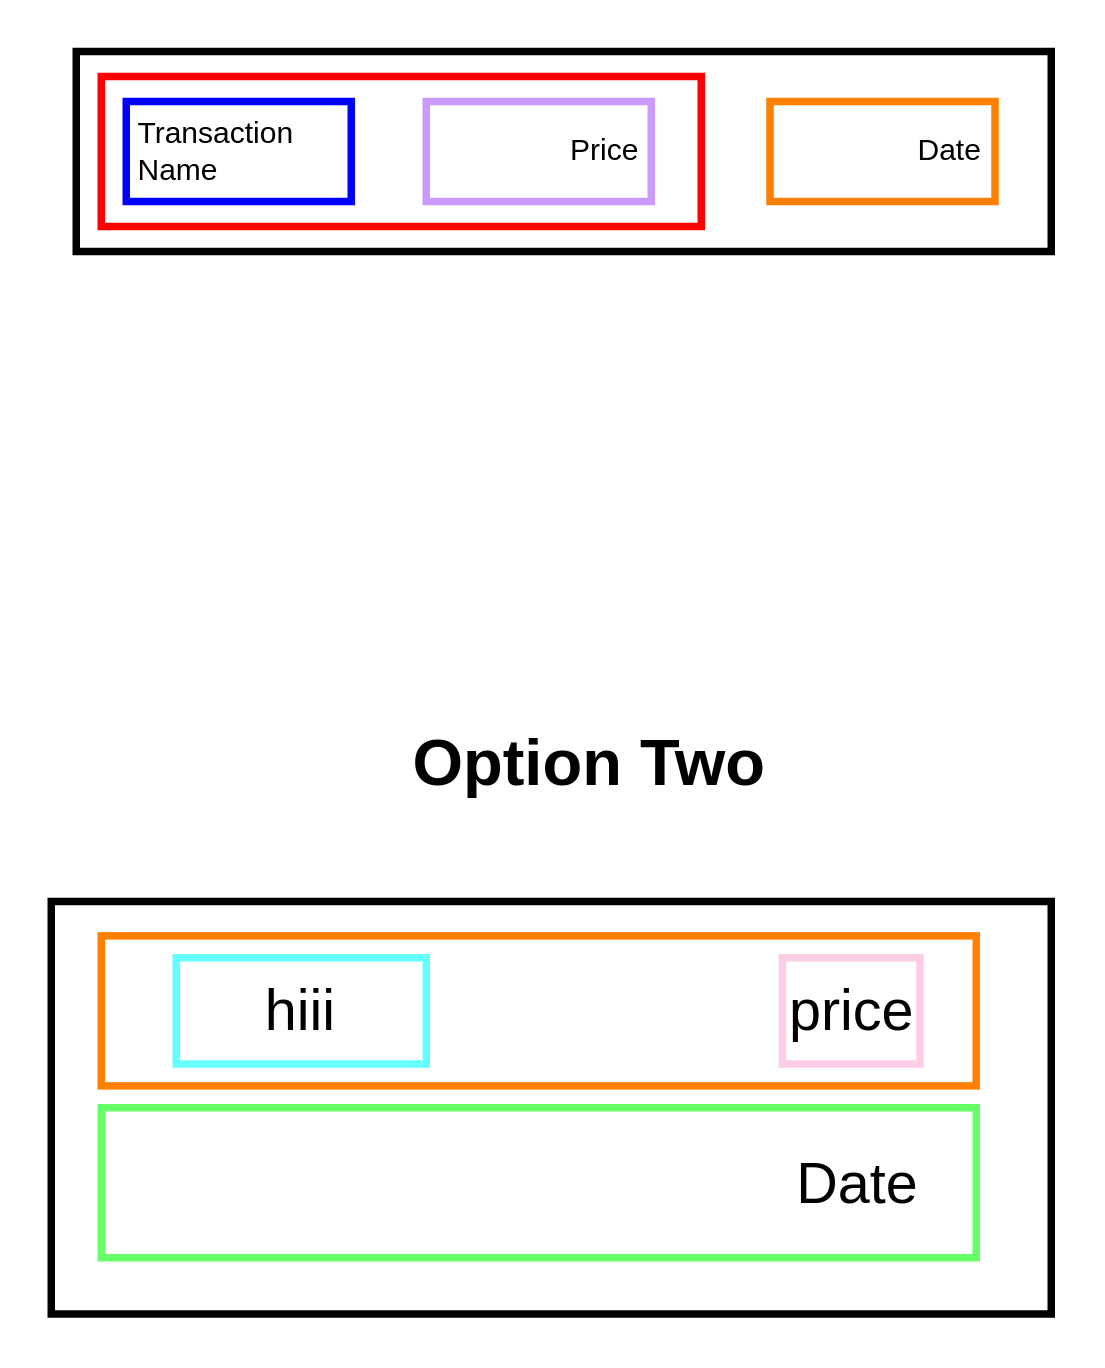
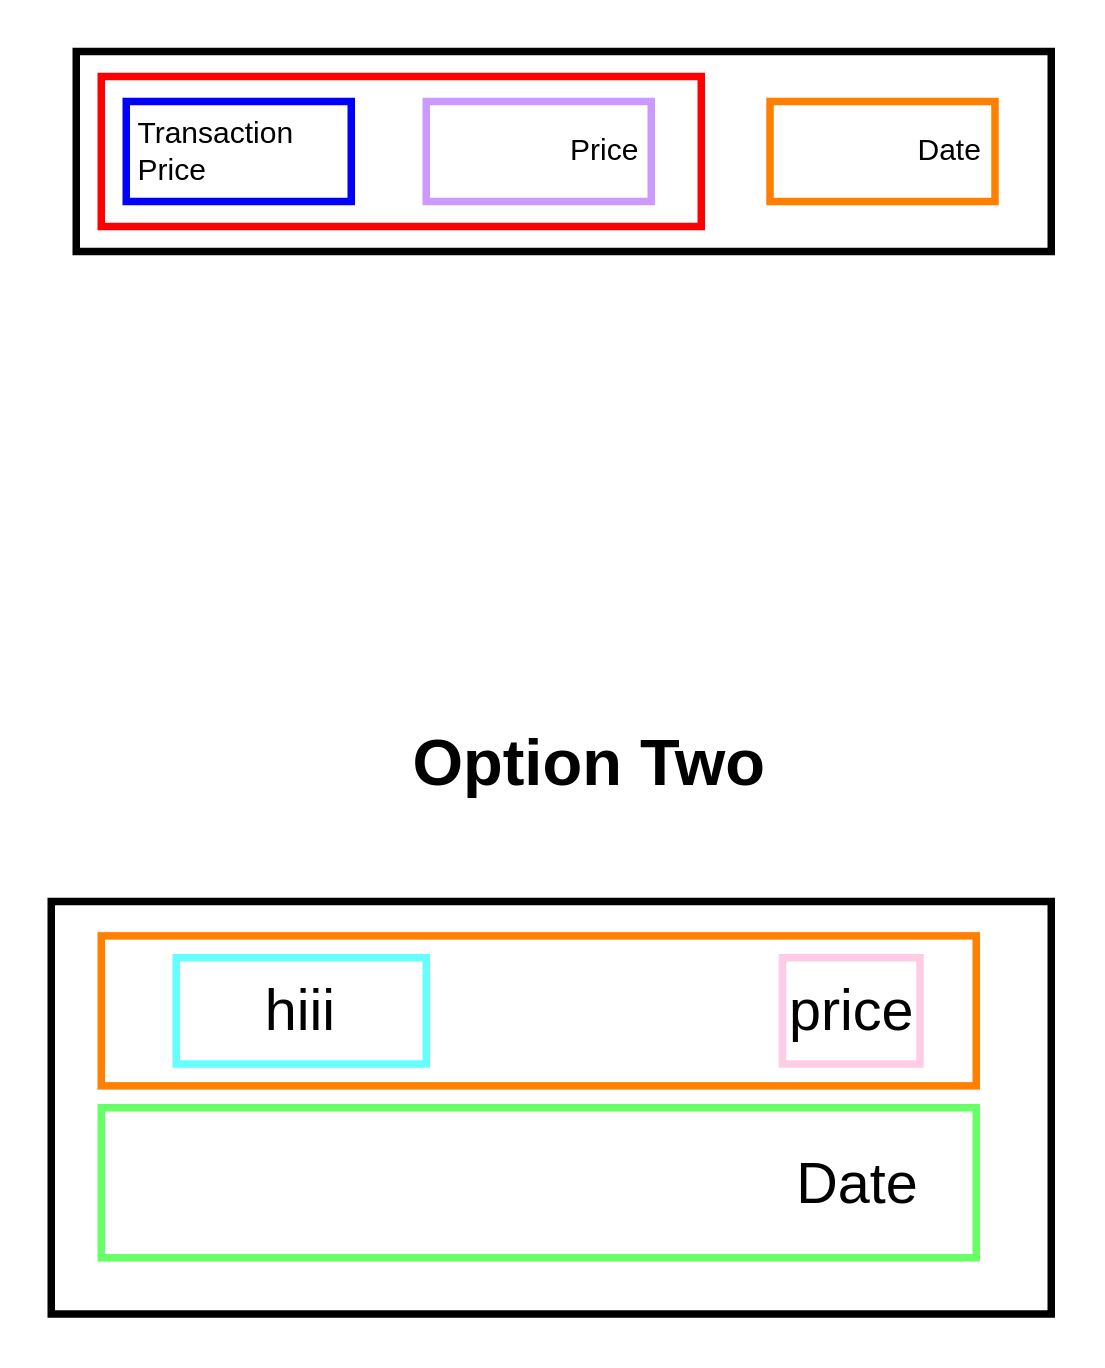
(239, 151) -> (239, 151)
